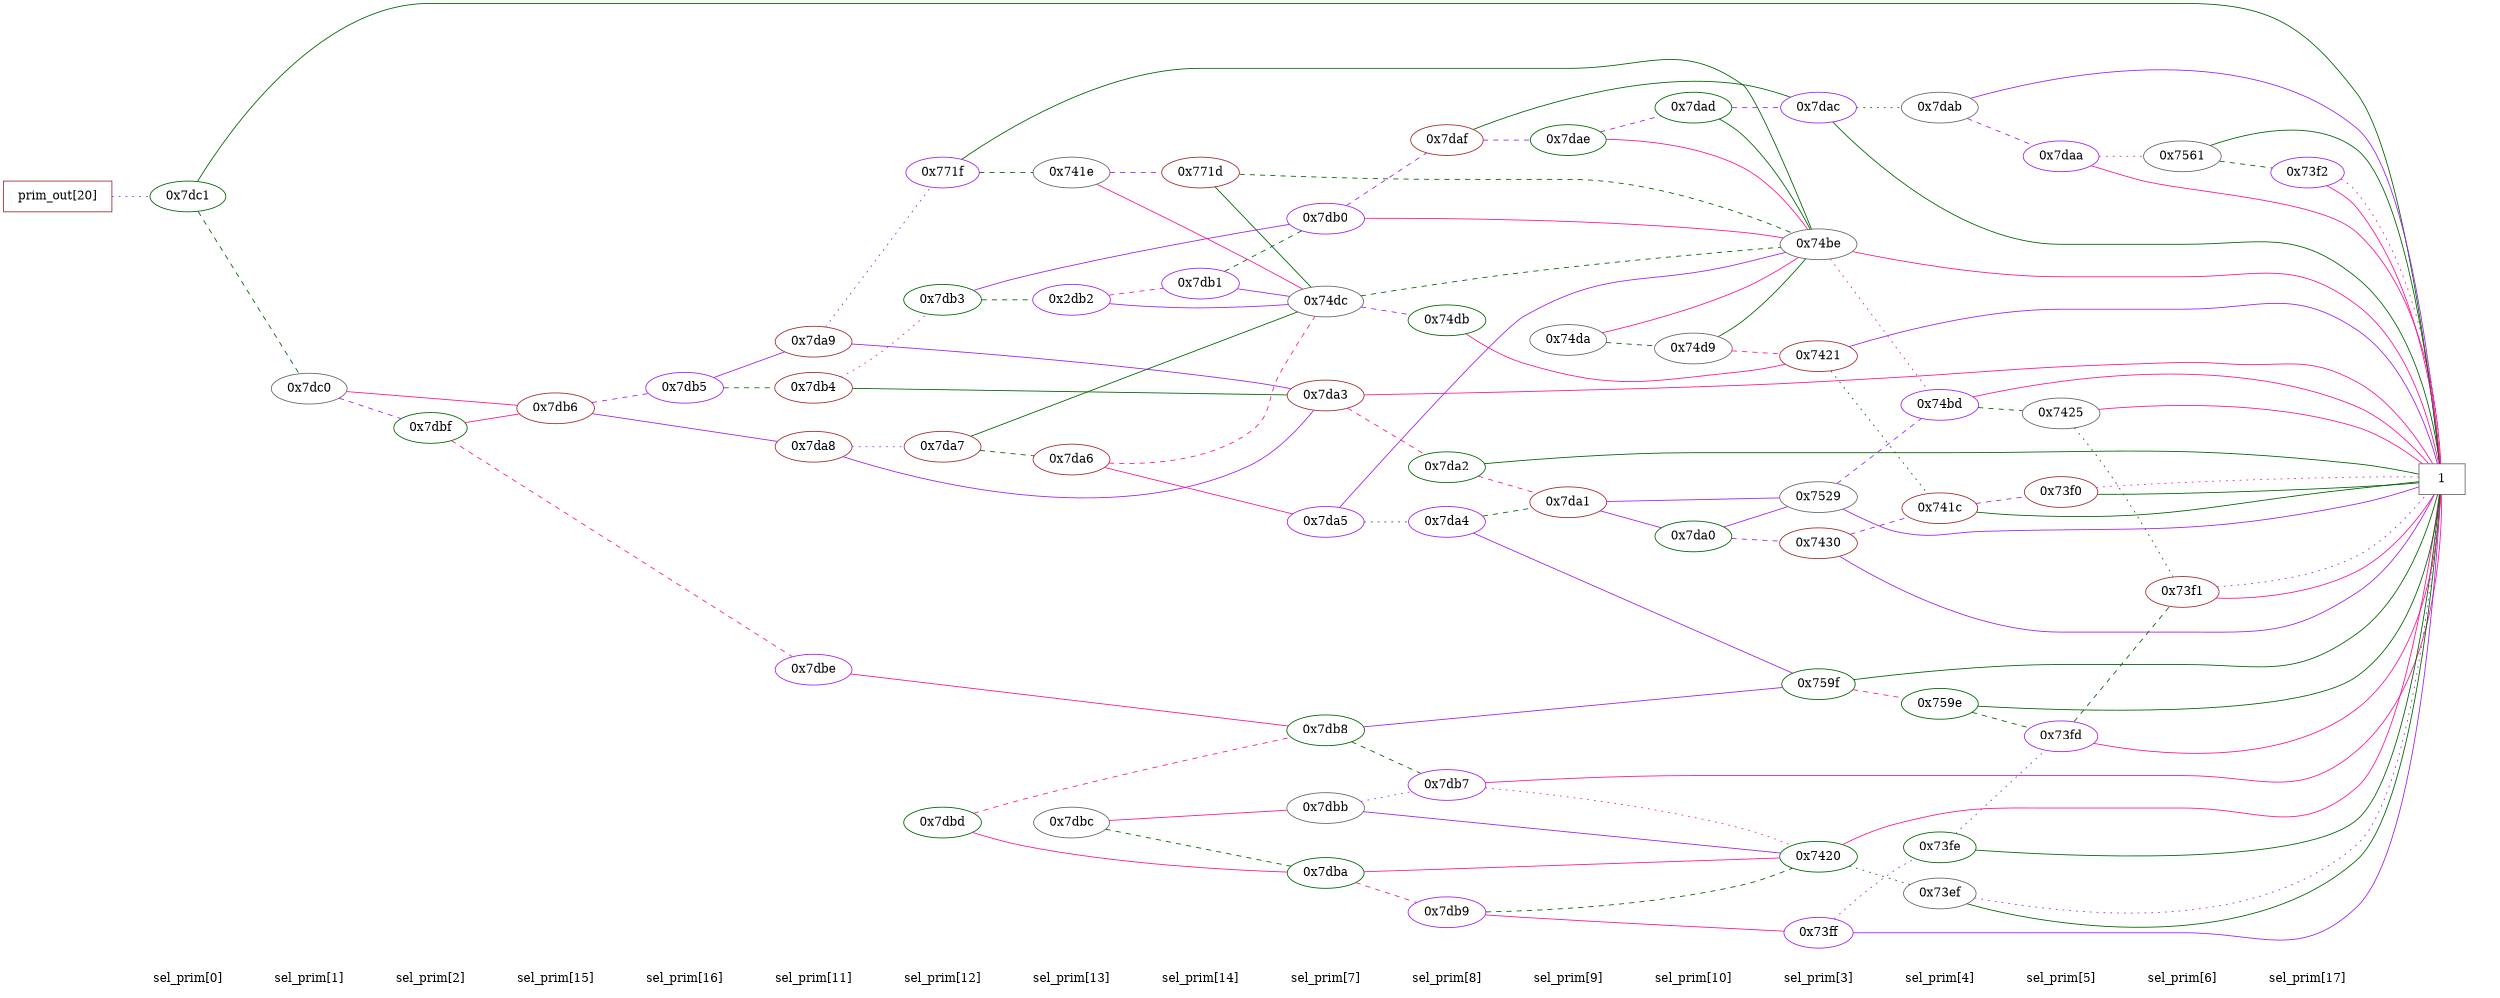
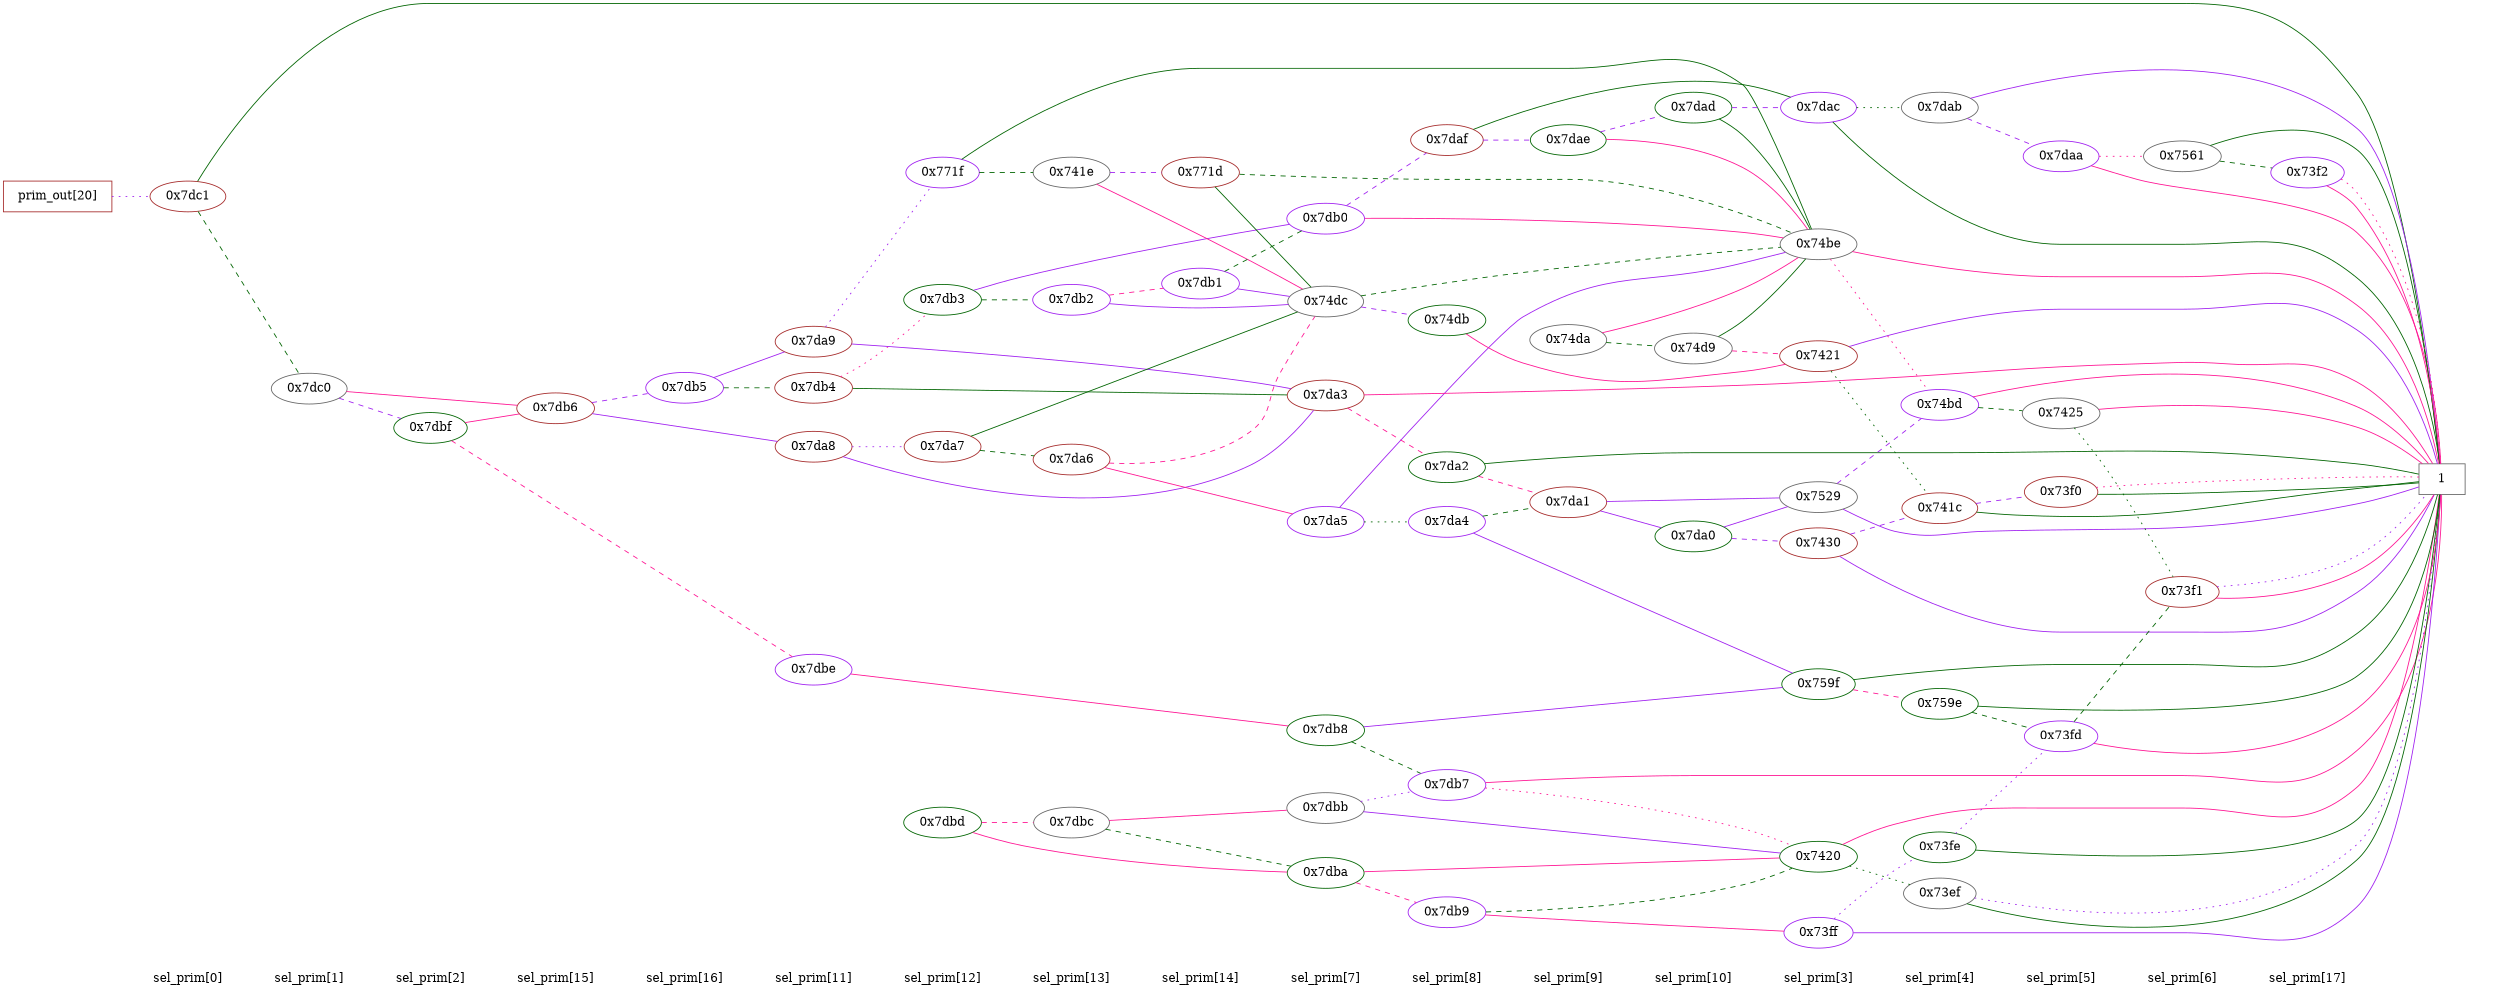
(188, 196) -> (188, 196)
(1072, 300) -> (1072, 300)
(1132, 773) -> (1008, 823)
